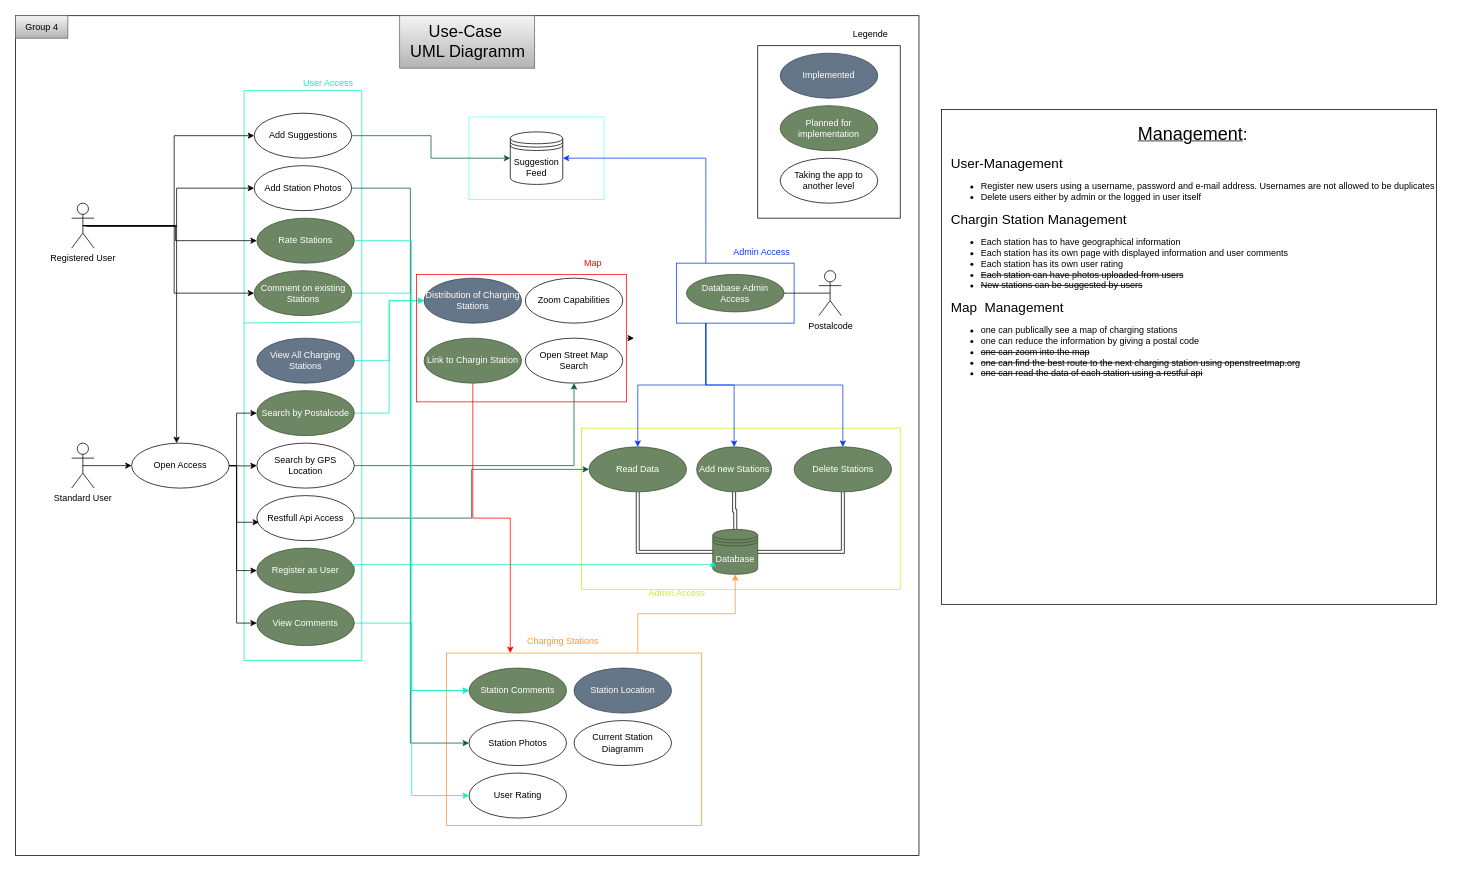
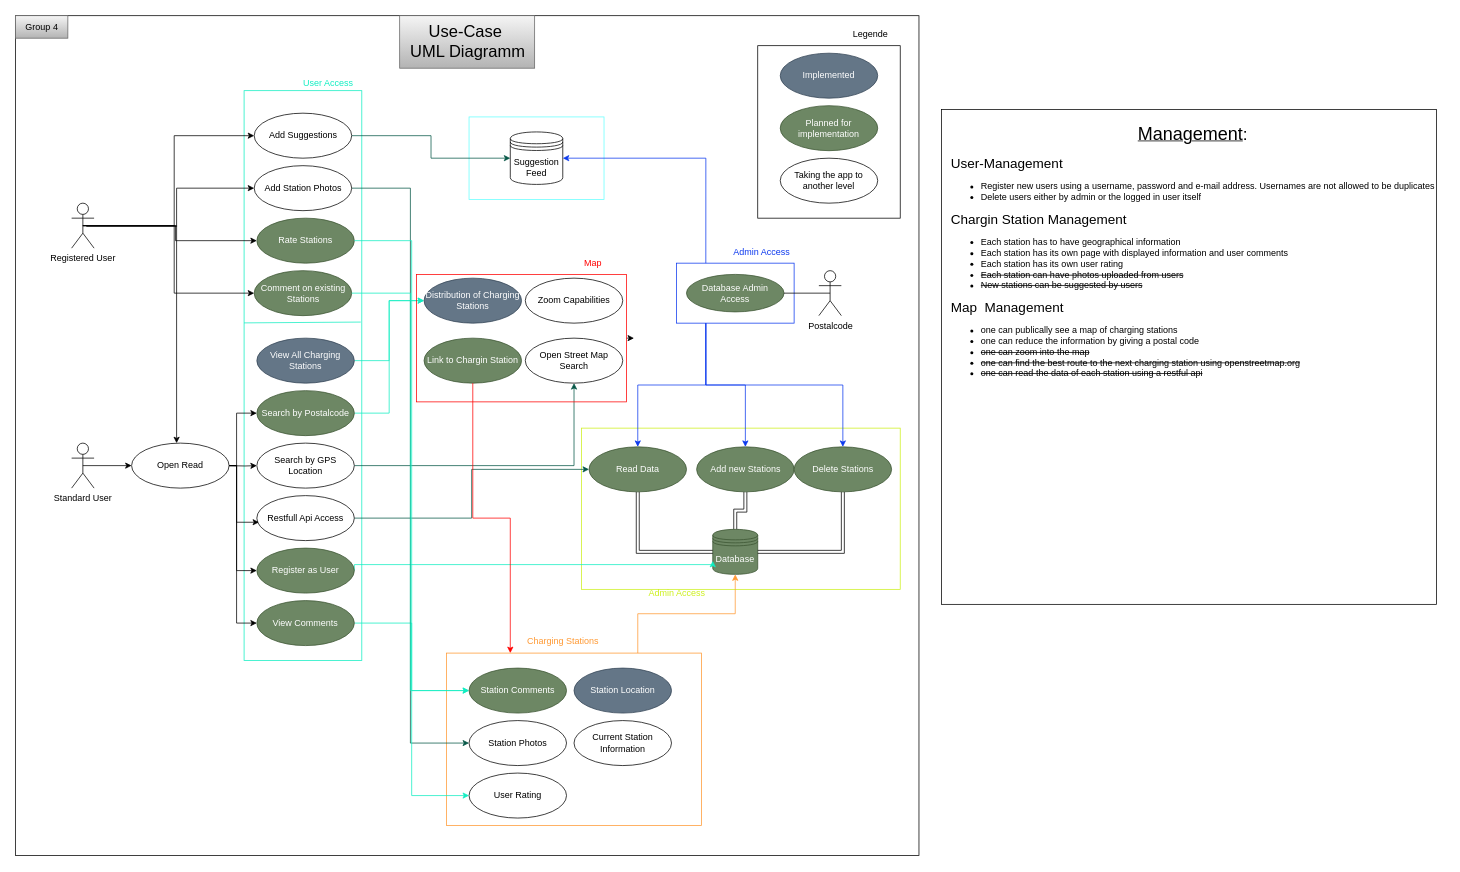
(180, 465) -> (180, 465)
(734, 469) -> (746, 469)
(623, 743) -> (623, 743)
